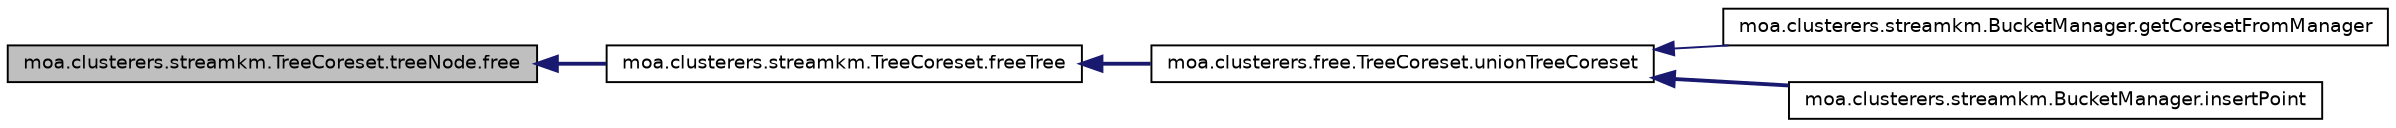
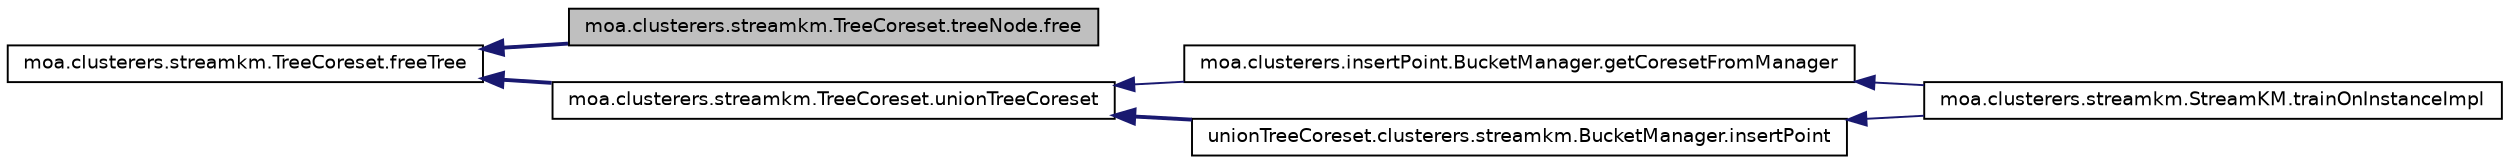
(2056, 27) -> (1519, 64)
(582, 64) -> (536, 46)
(1403, 64) -> (834, 100)
(2056, 100) -> (1519, 137)
none -> (2213, 100)
